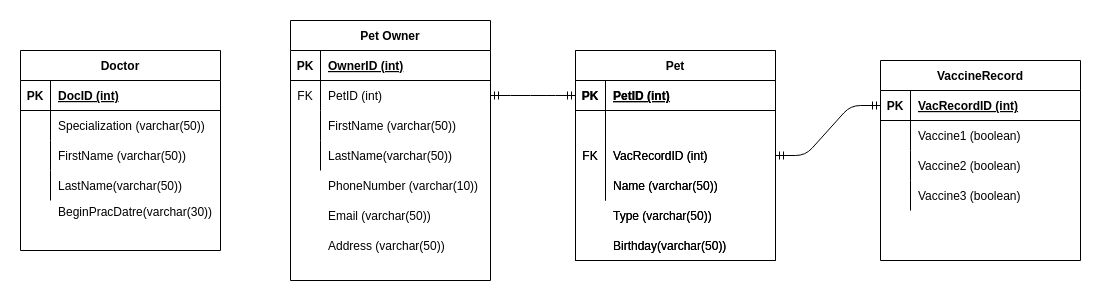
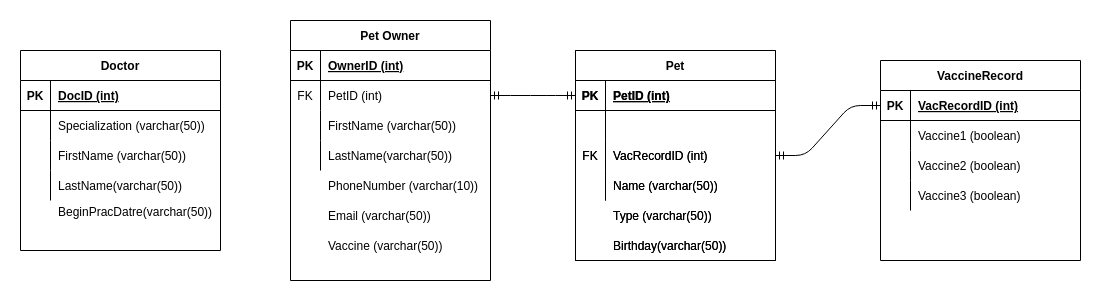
(147, 212) -> (147, 212)
(397, 246) -> (395, 246)
